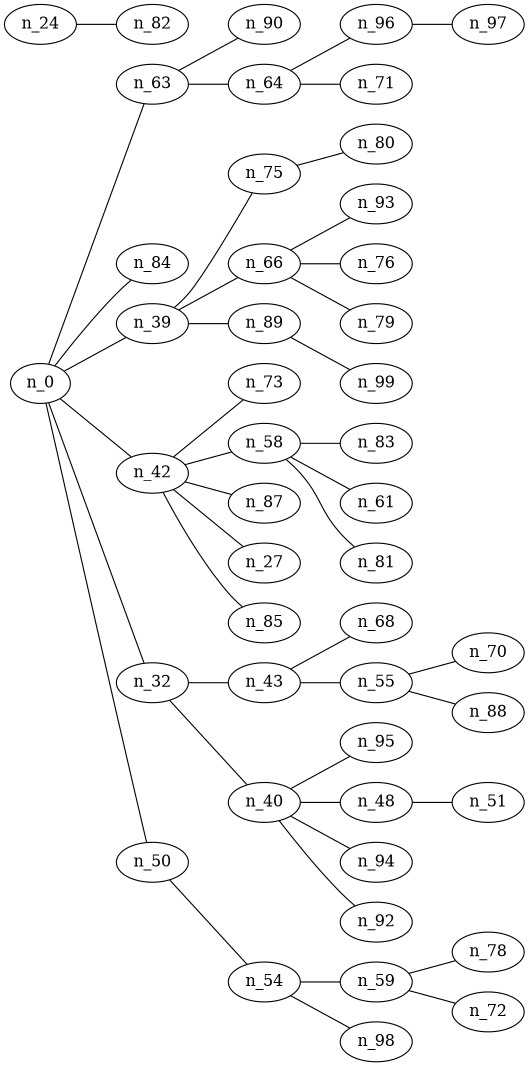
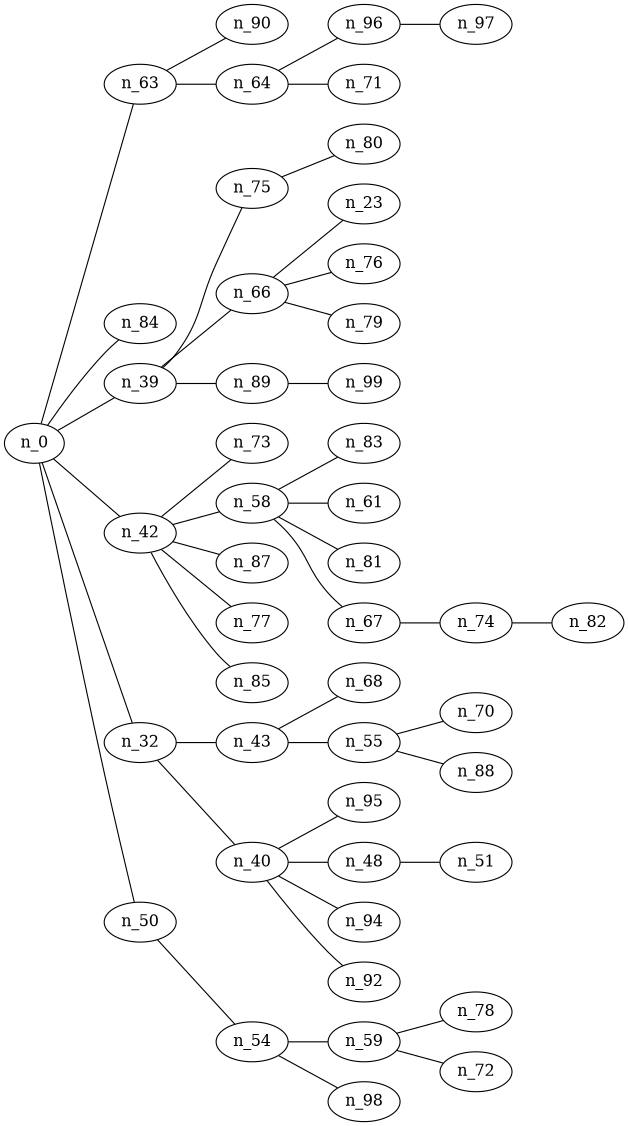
(40, 24) -> (476, 623)
(376, 204) -> (364, 204)
(264, 563) -> (252, 623)
none -> (364, 623)
